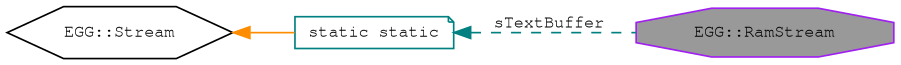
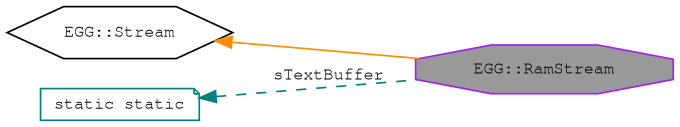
(272, 33) -> (326, 50)
